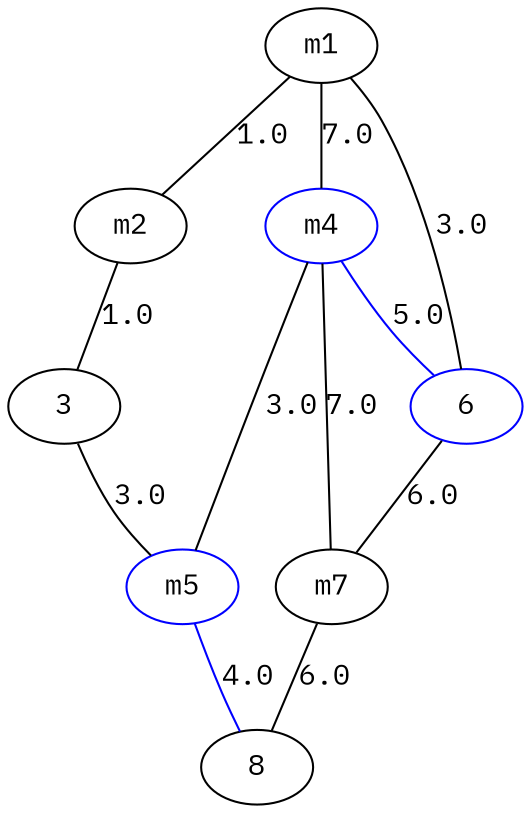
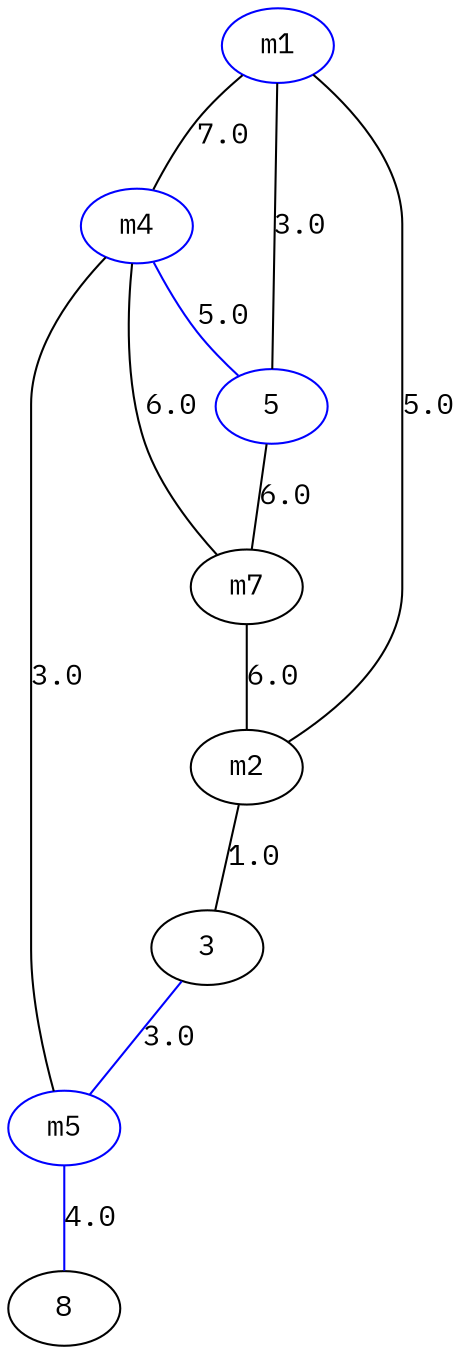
(321, 46) -> (278, 46)
(262, 136) -> (428, 406)
(351, 406) -> (171, 406)
(467, 406) -> (272, 406)
(108, 504) -> (136, 1038)
(294, 677) -> (247, 677)
